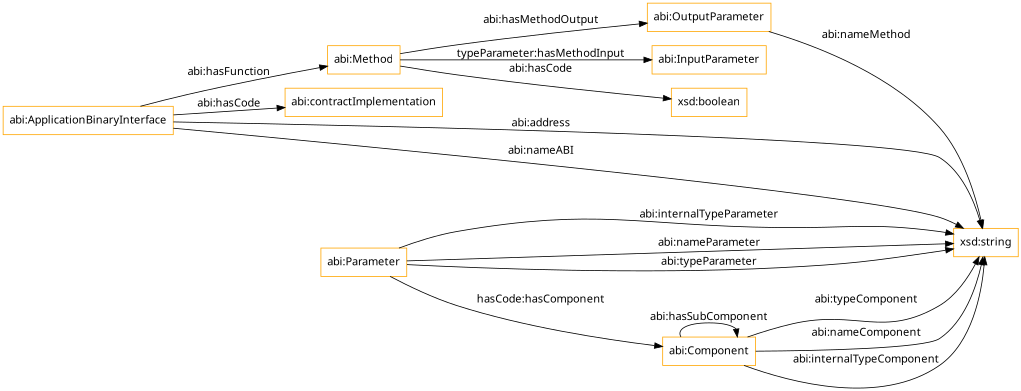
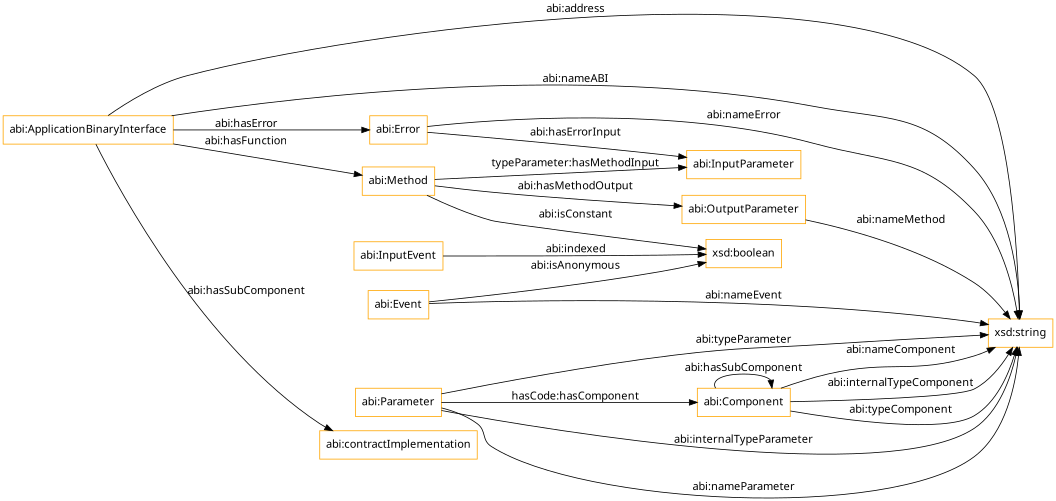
(541, 69) -> (576, 215)
(229, 104) -> (246, 291)
none -> (398, 130)
none -> (398, 256)
none -> (398, 305)
